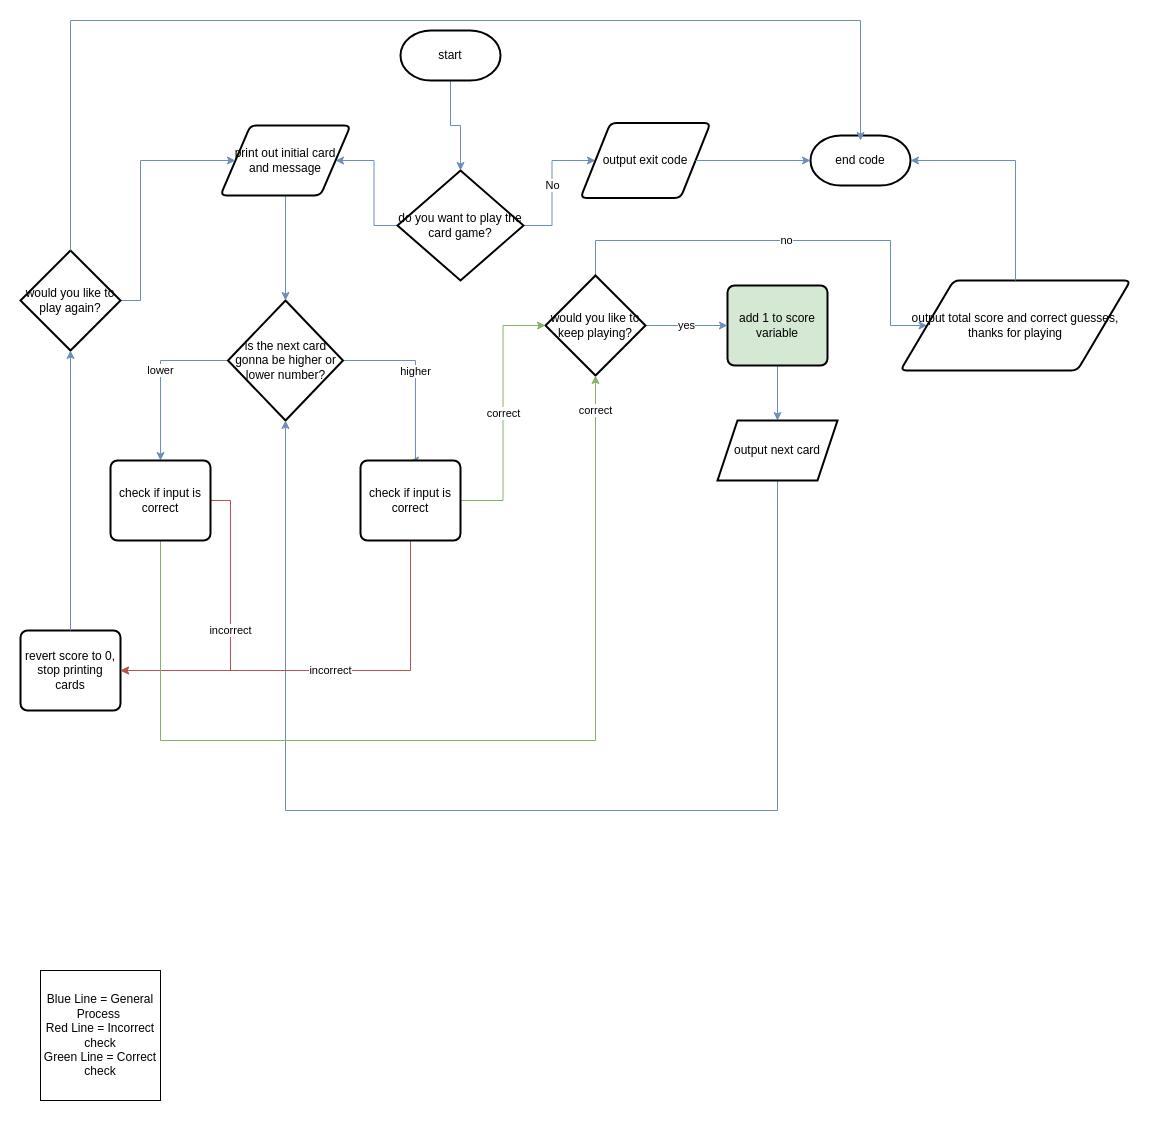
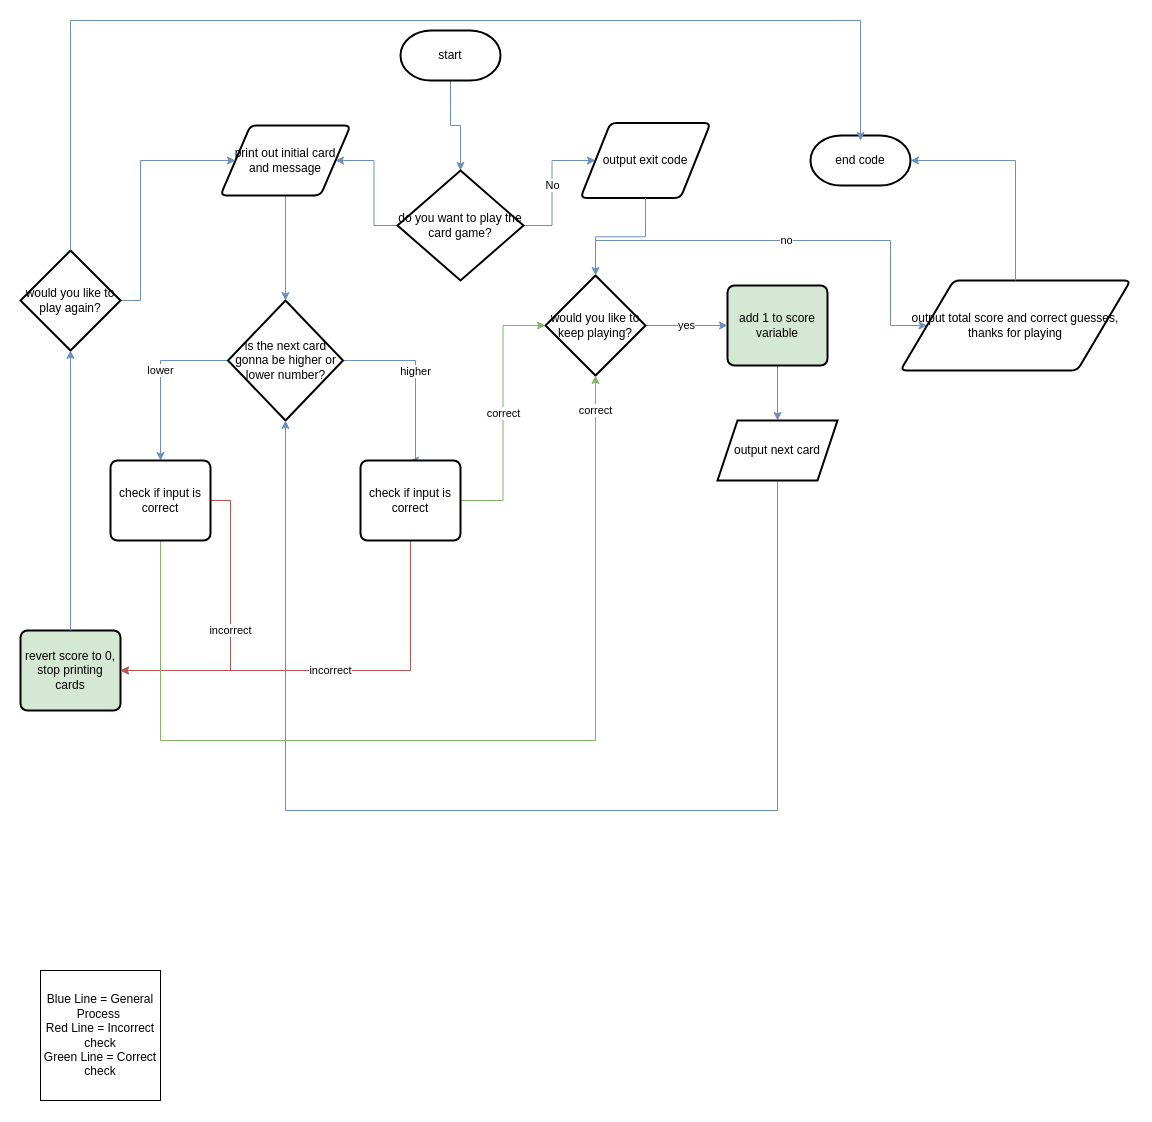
(750, 161) -> (640, 237)
(71, 671) -> (71, 671)
